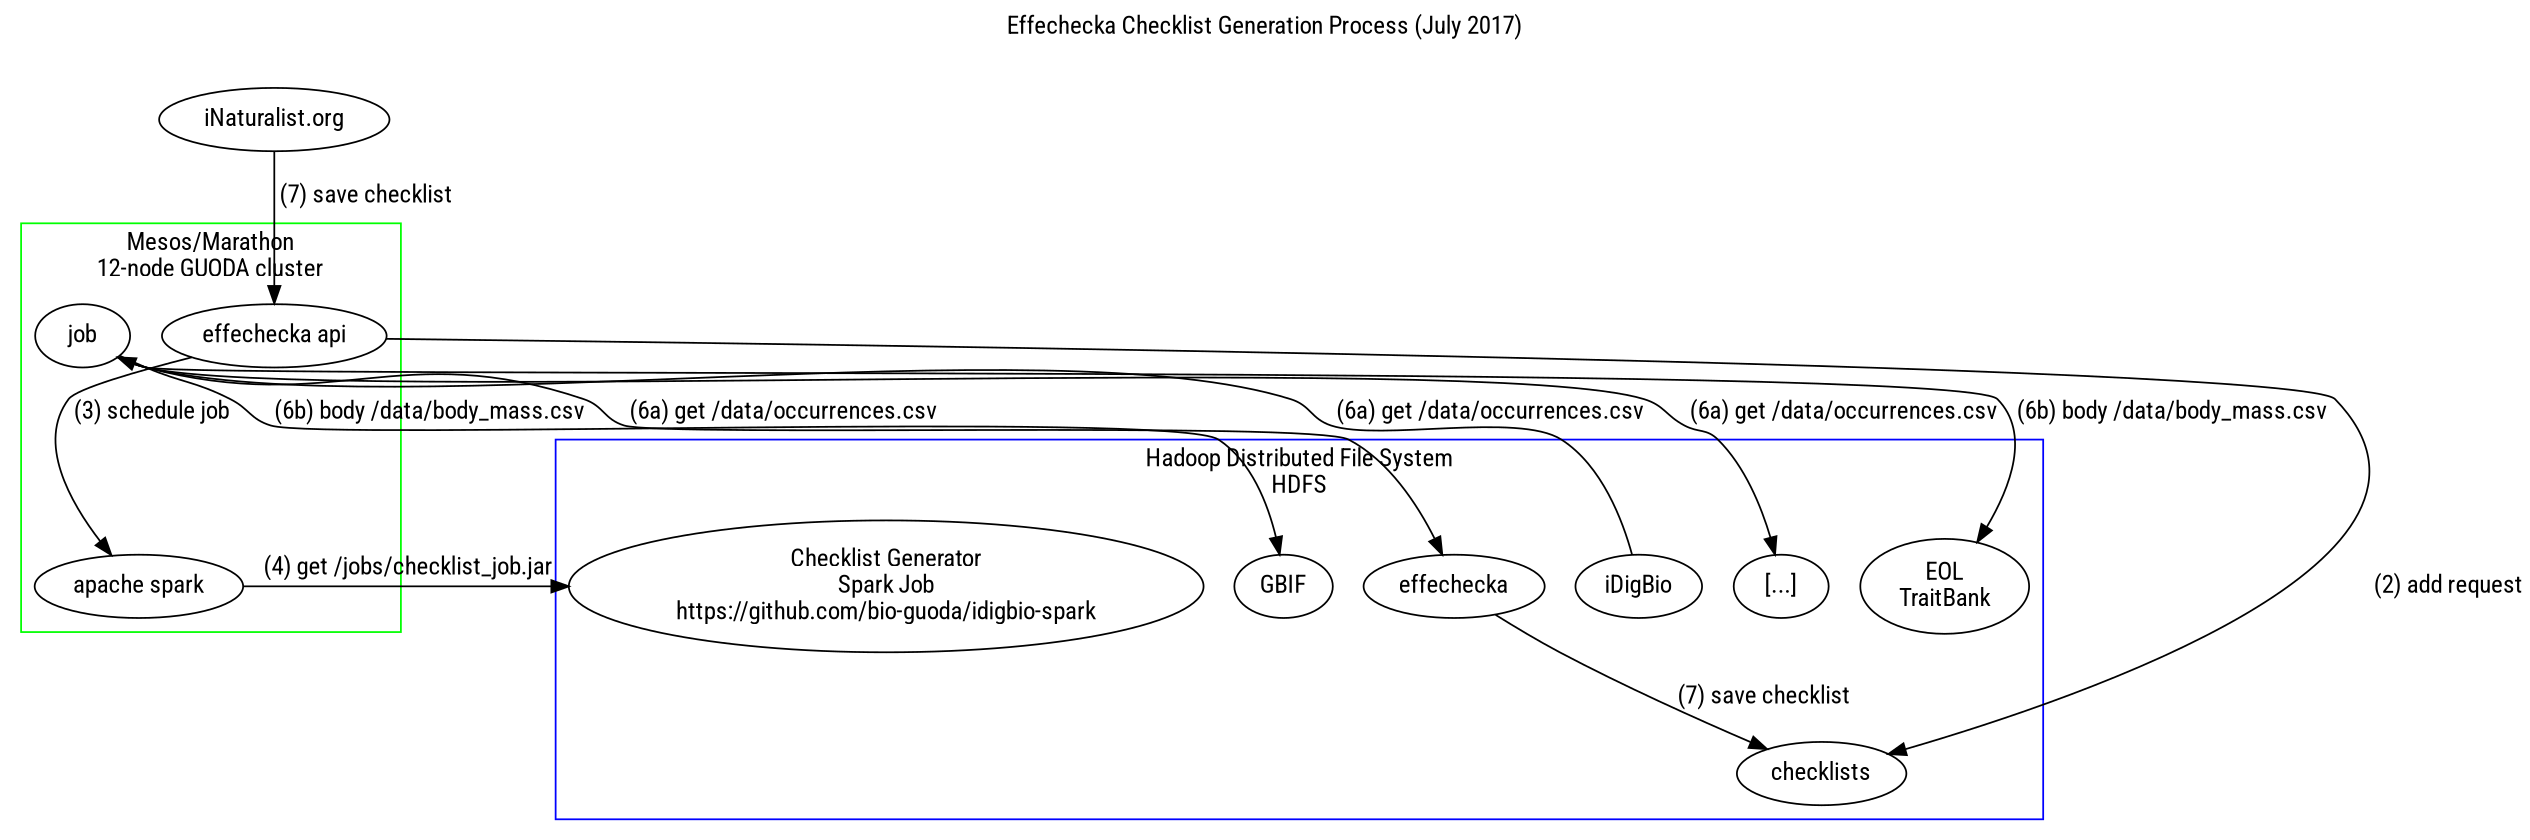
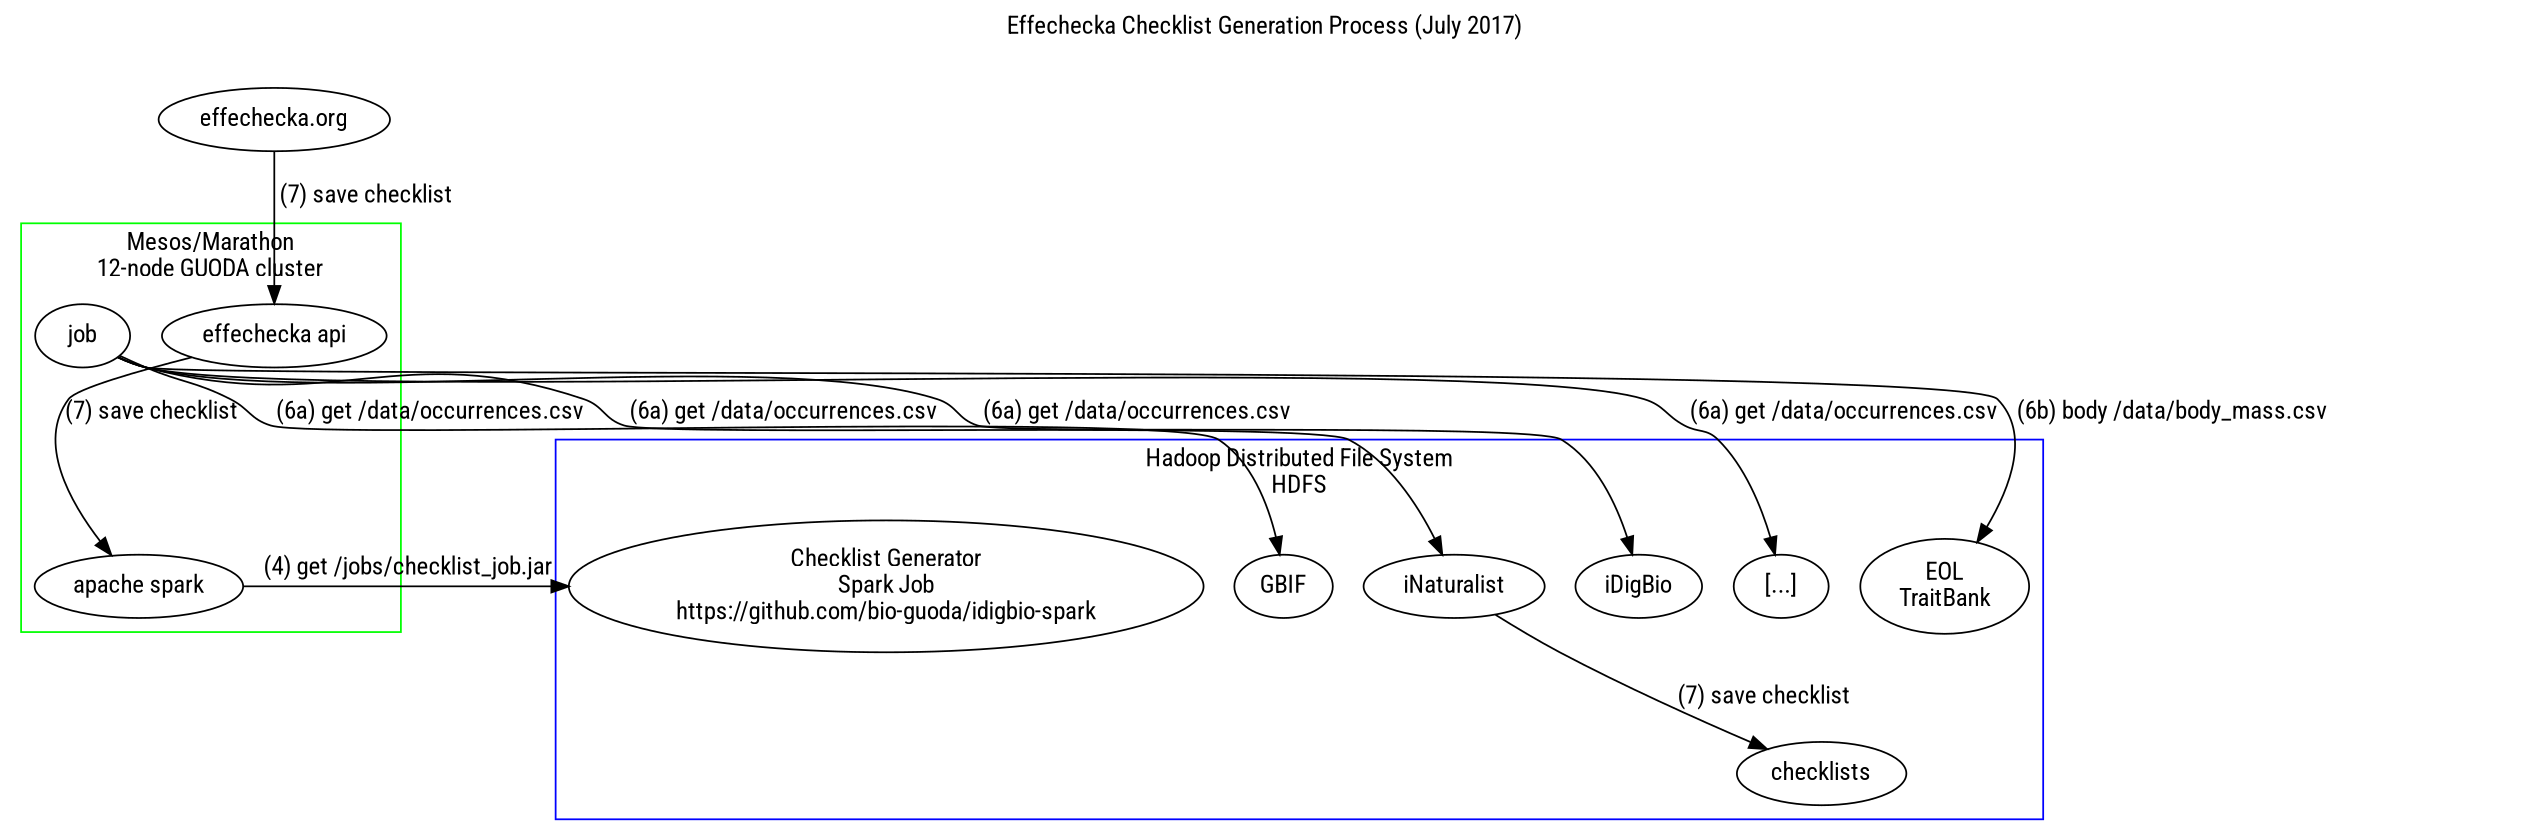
(274, 120) -> (274, 120)
(1683, 362) -> none
(1237, 389) -> (903, 392)
(149, 412) -> (149, 412)
(427, 412) -> (427, 412)
(1454, 586) -> (1454, 586)
